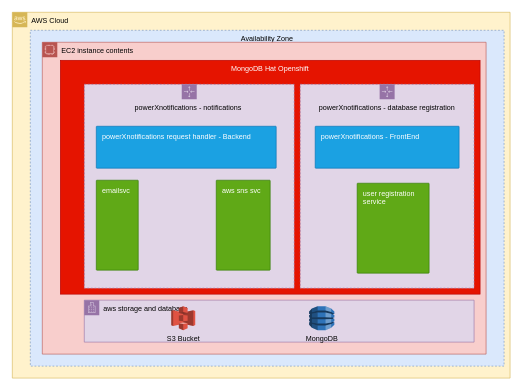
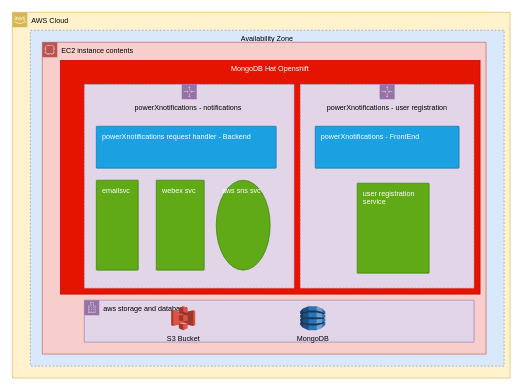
(387, 108) -> (387, 108)
none -> (180, 225)
(243, 225) -> (243, 225)
(322, 318) -> (313, 318)
